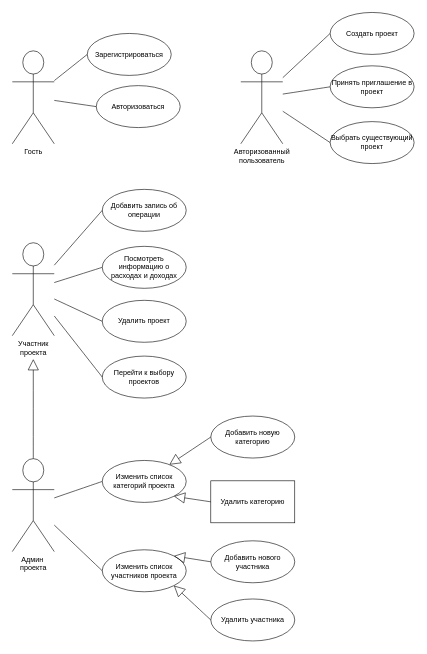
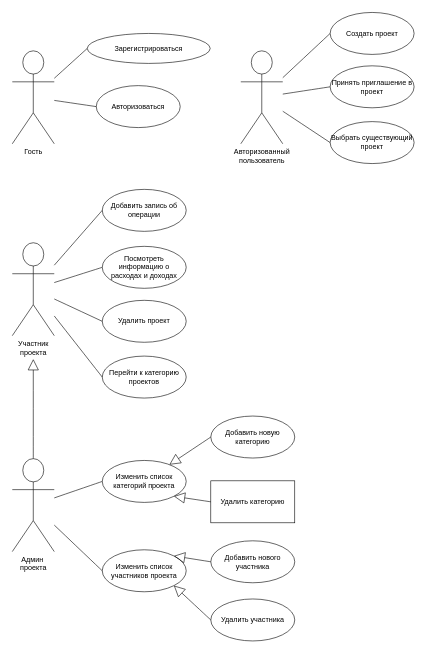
(129, 54) -> (149, 48)
(144, 377) -> (144, 377)
